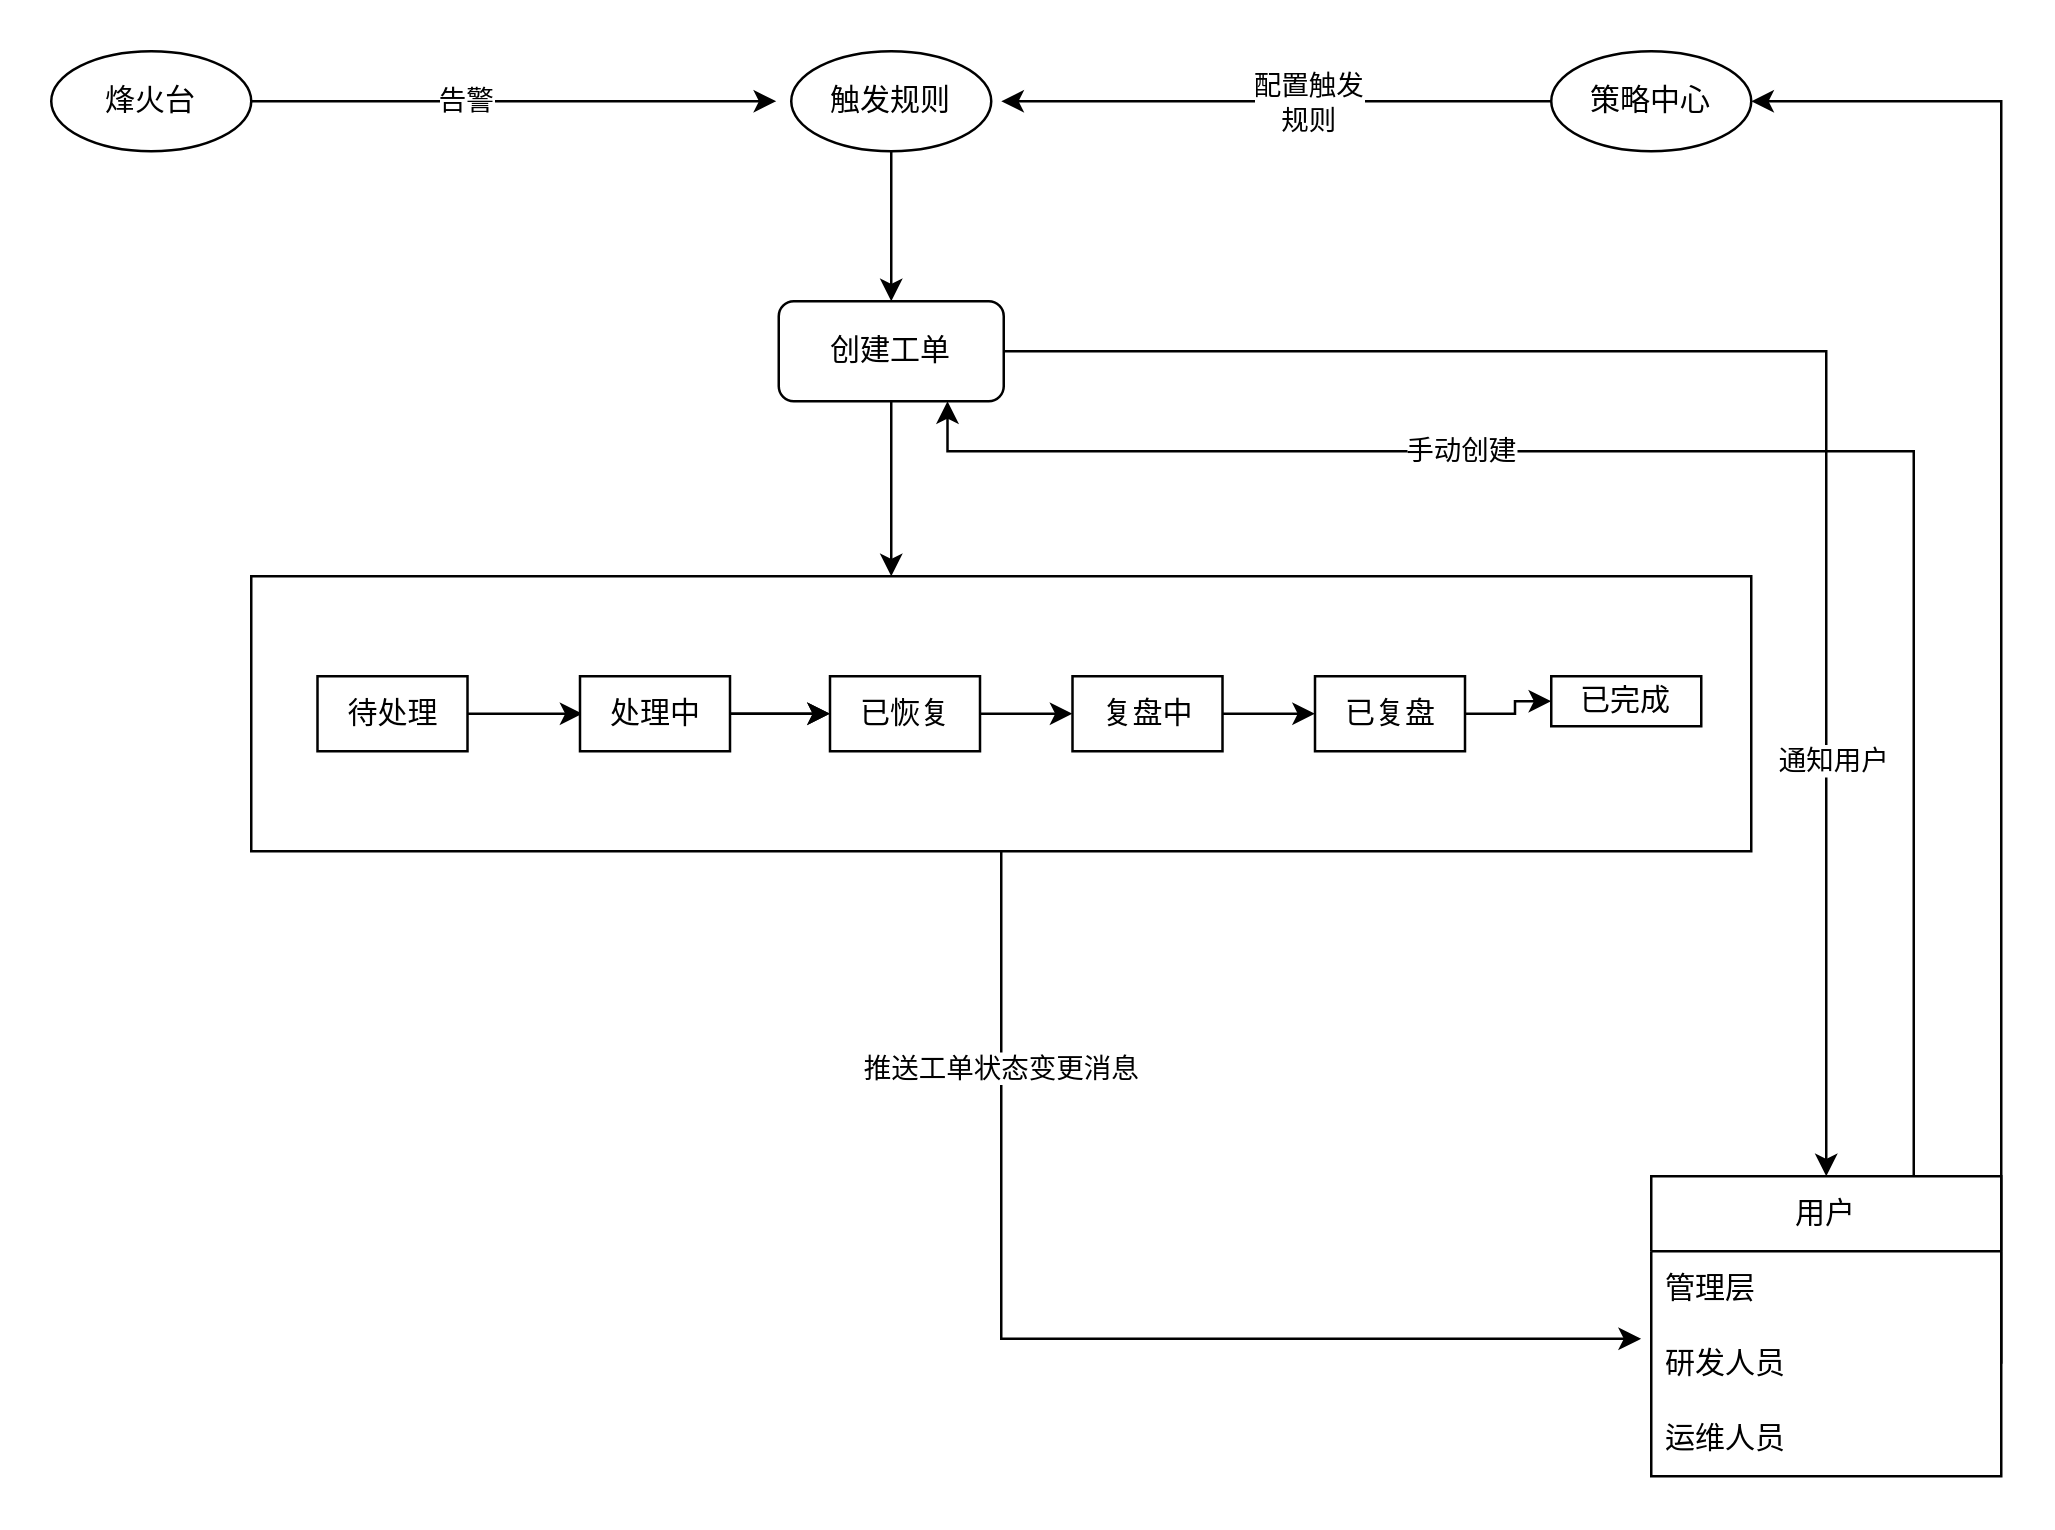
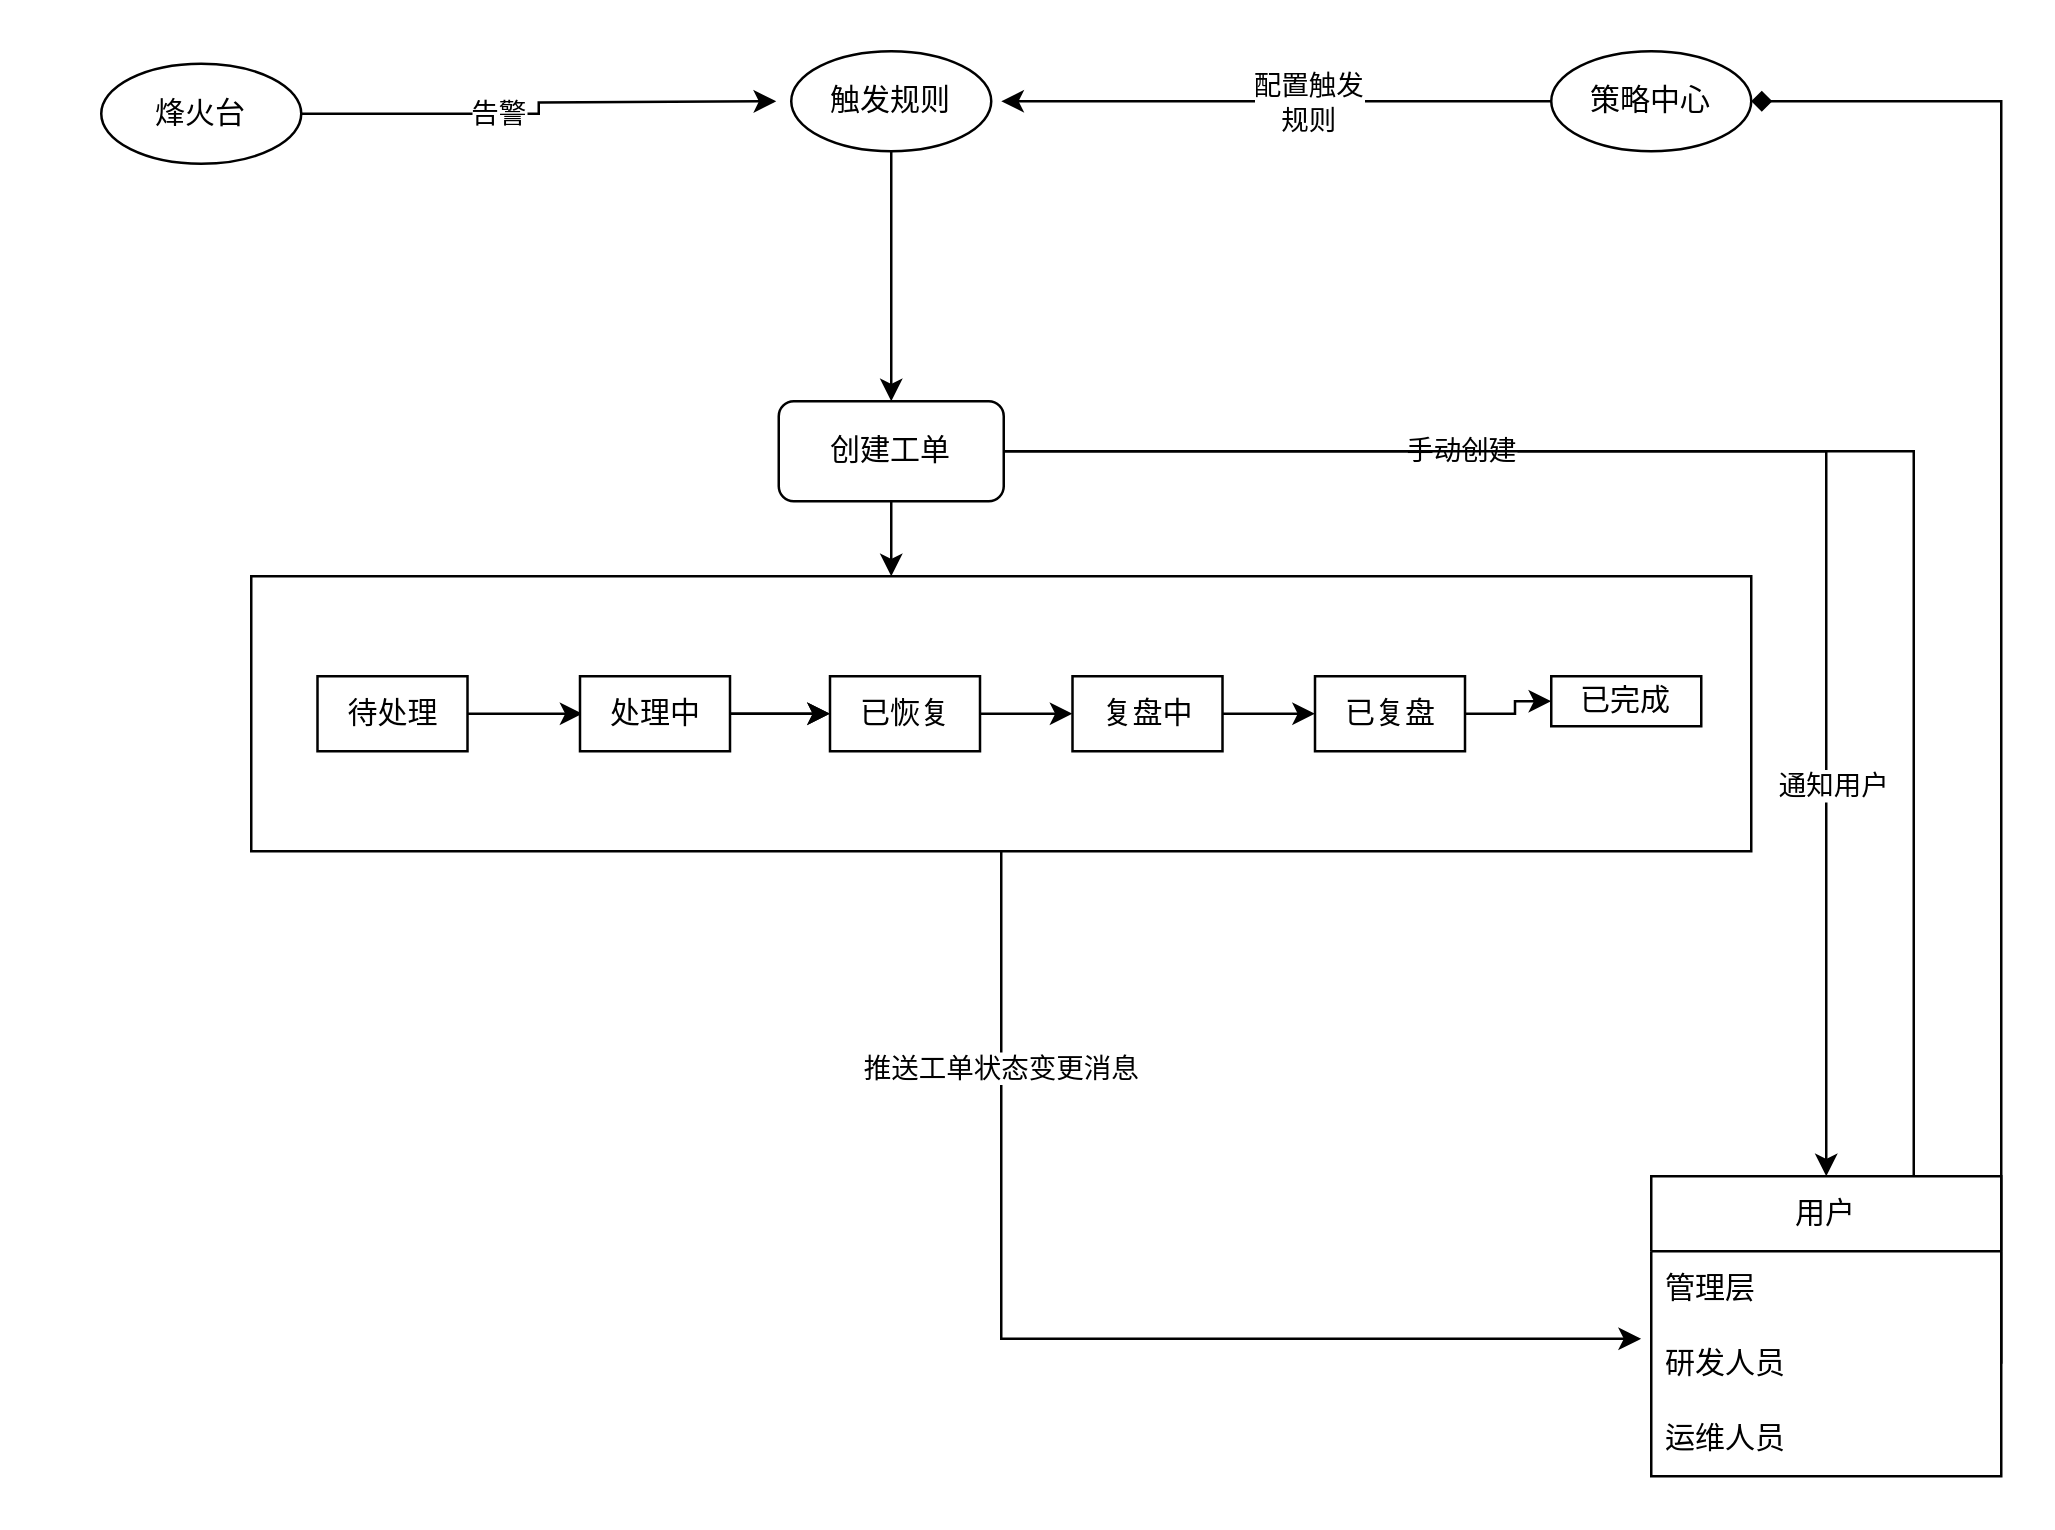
(151, 101) -> (201, 114)
(1770, 101) -> (1772, 101)
(891, 351) -> (891, 451)
